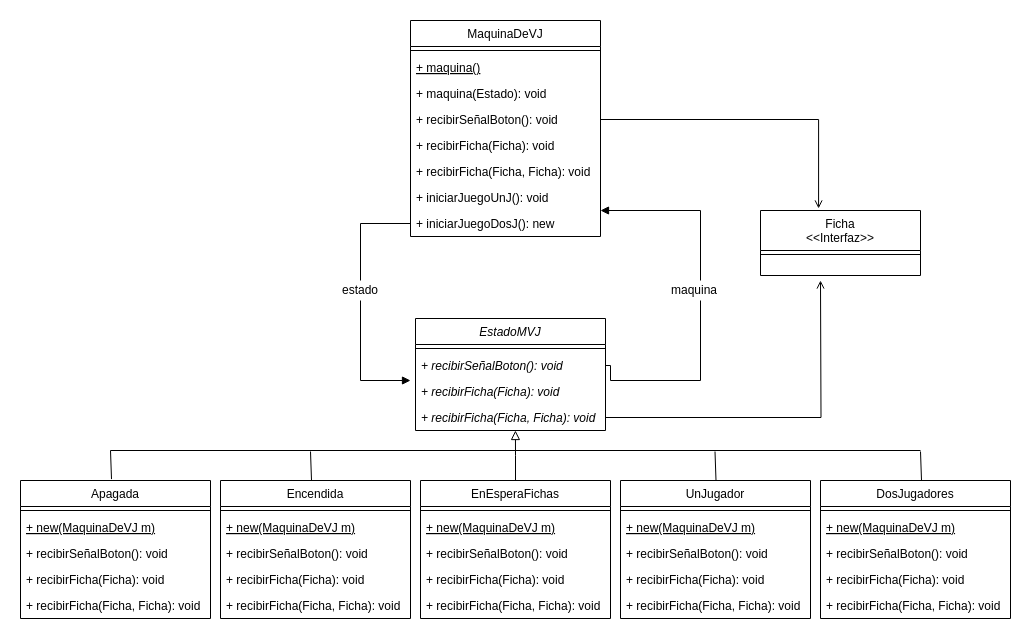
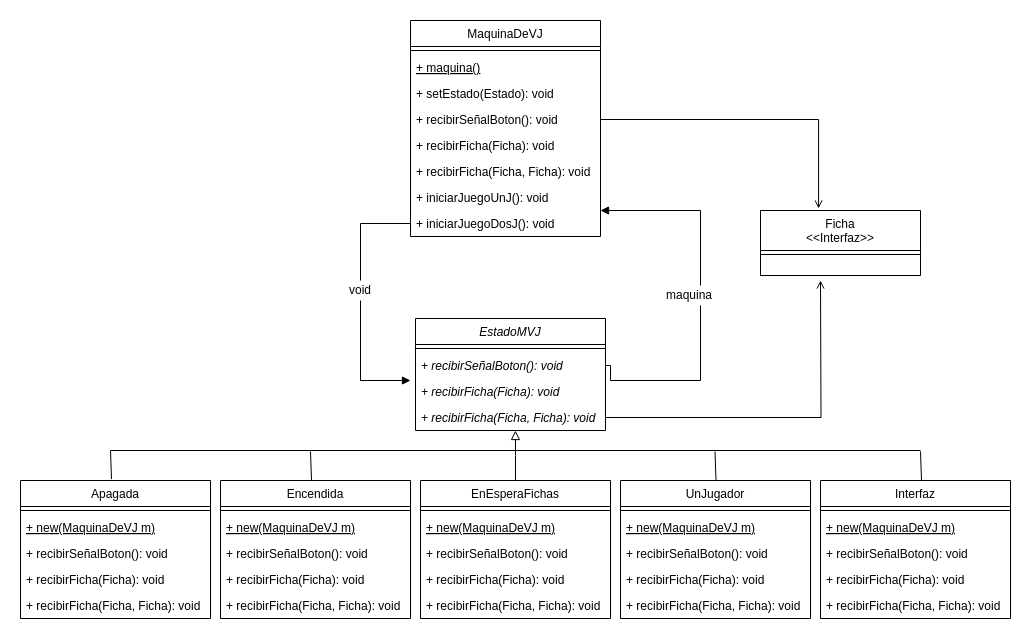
(485, 94) -> (494, 94)
(491, 224) -> (492, 224)
(361, 291) -> (361, 291)
(695, 291) -> (690, 296)
(915, 494) -> (915, 494)
